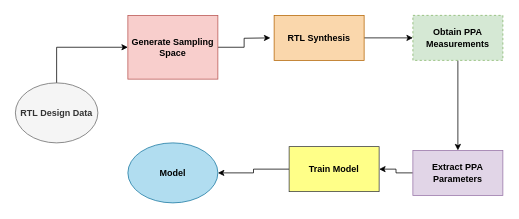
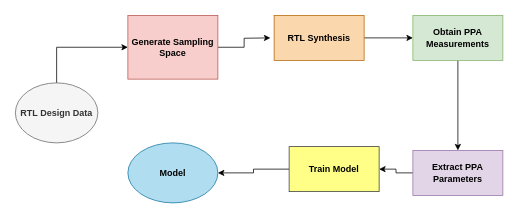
(458, 38) -> (458, 38)
